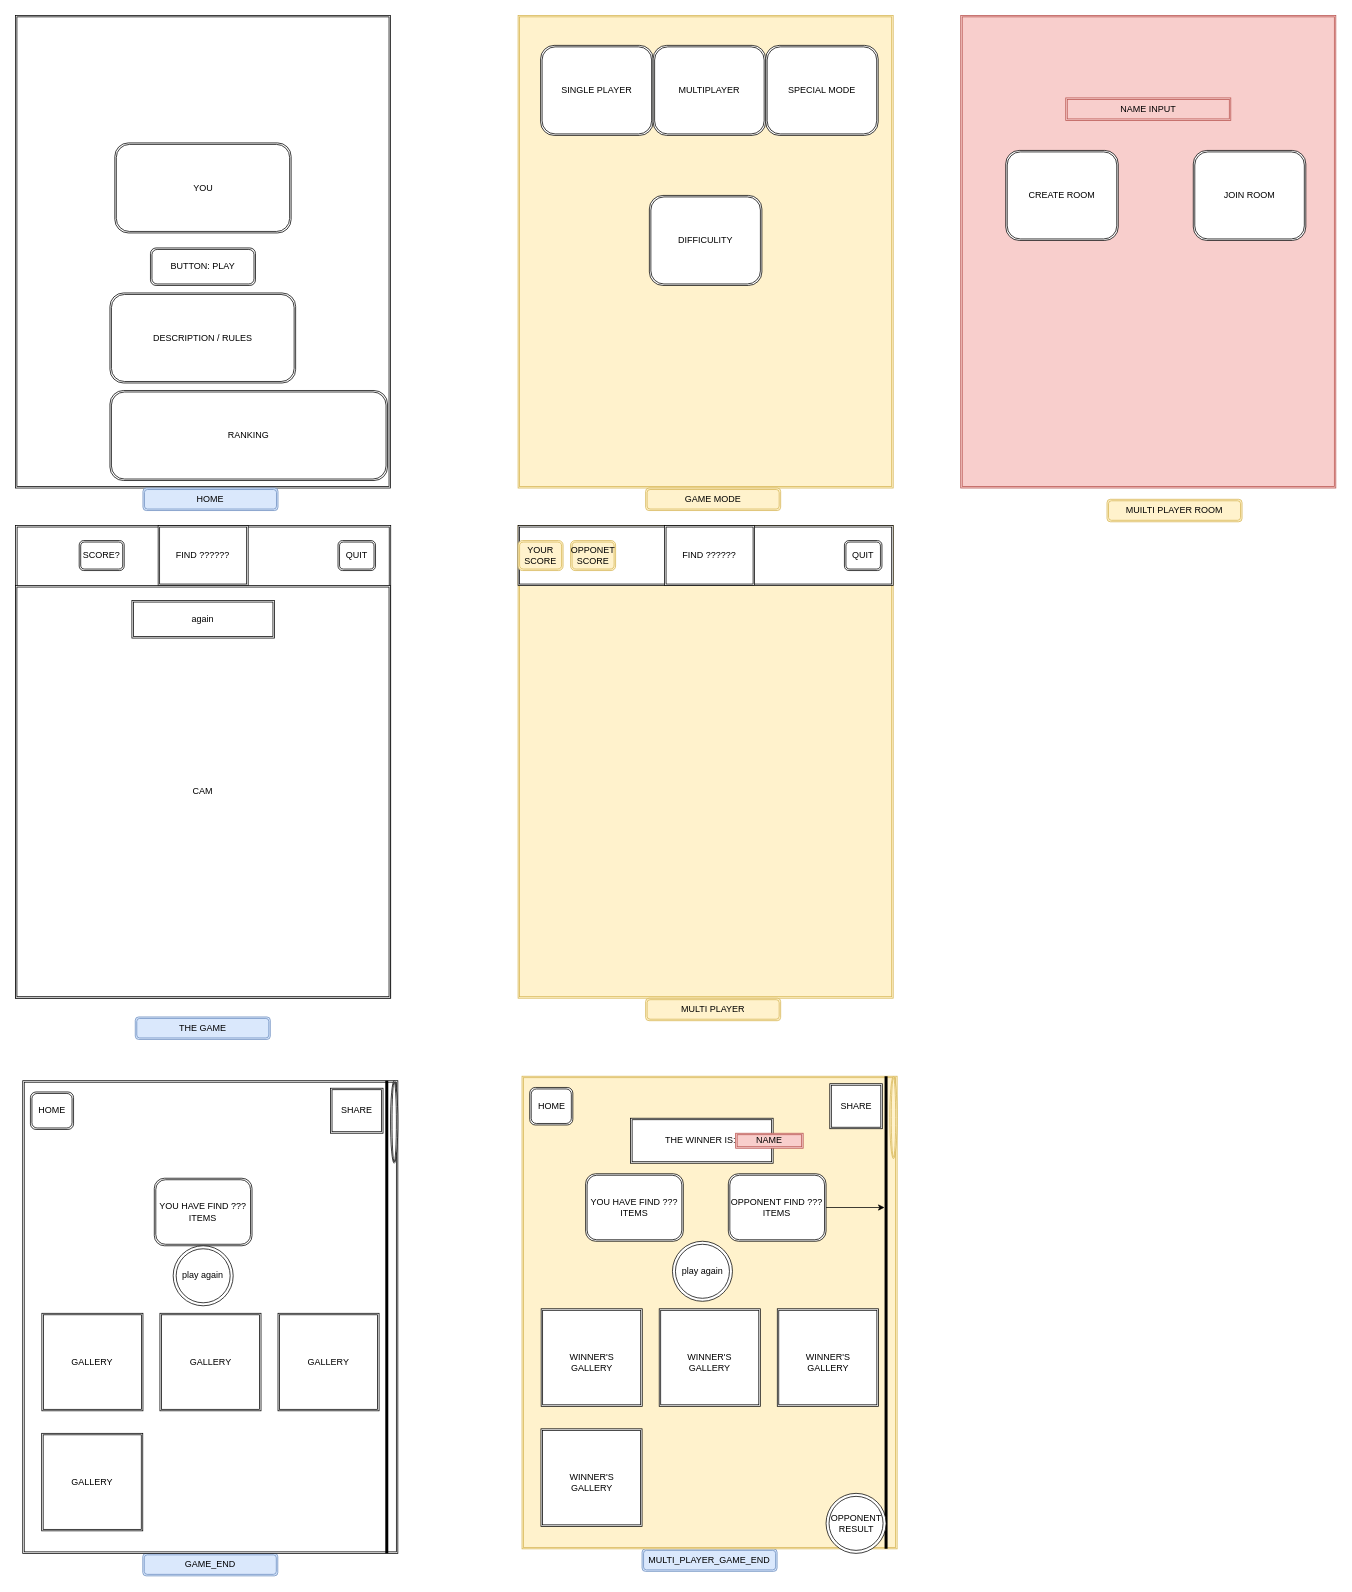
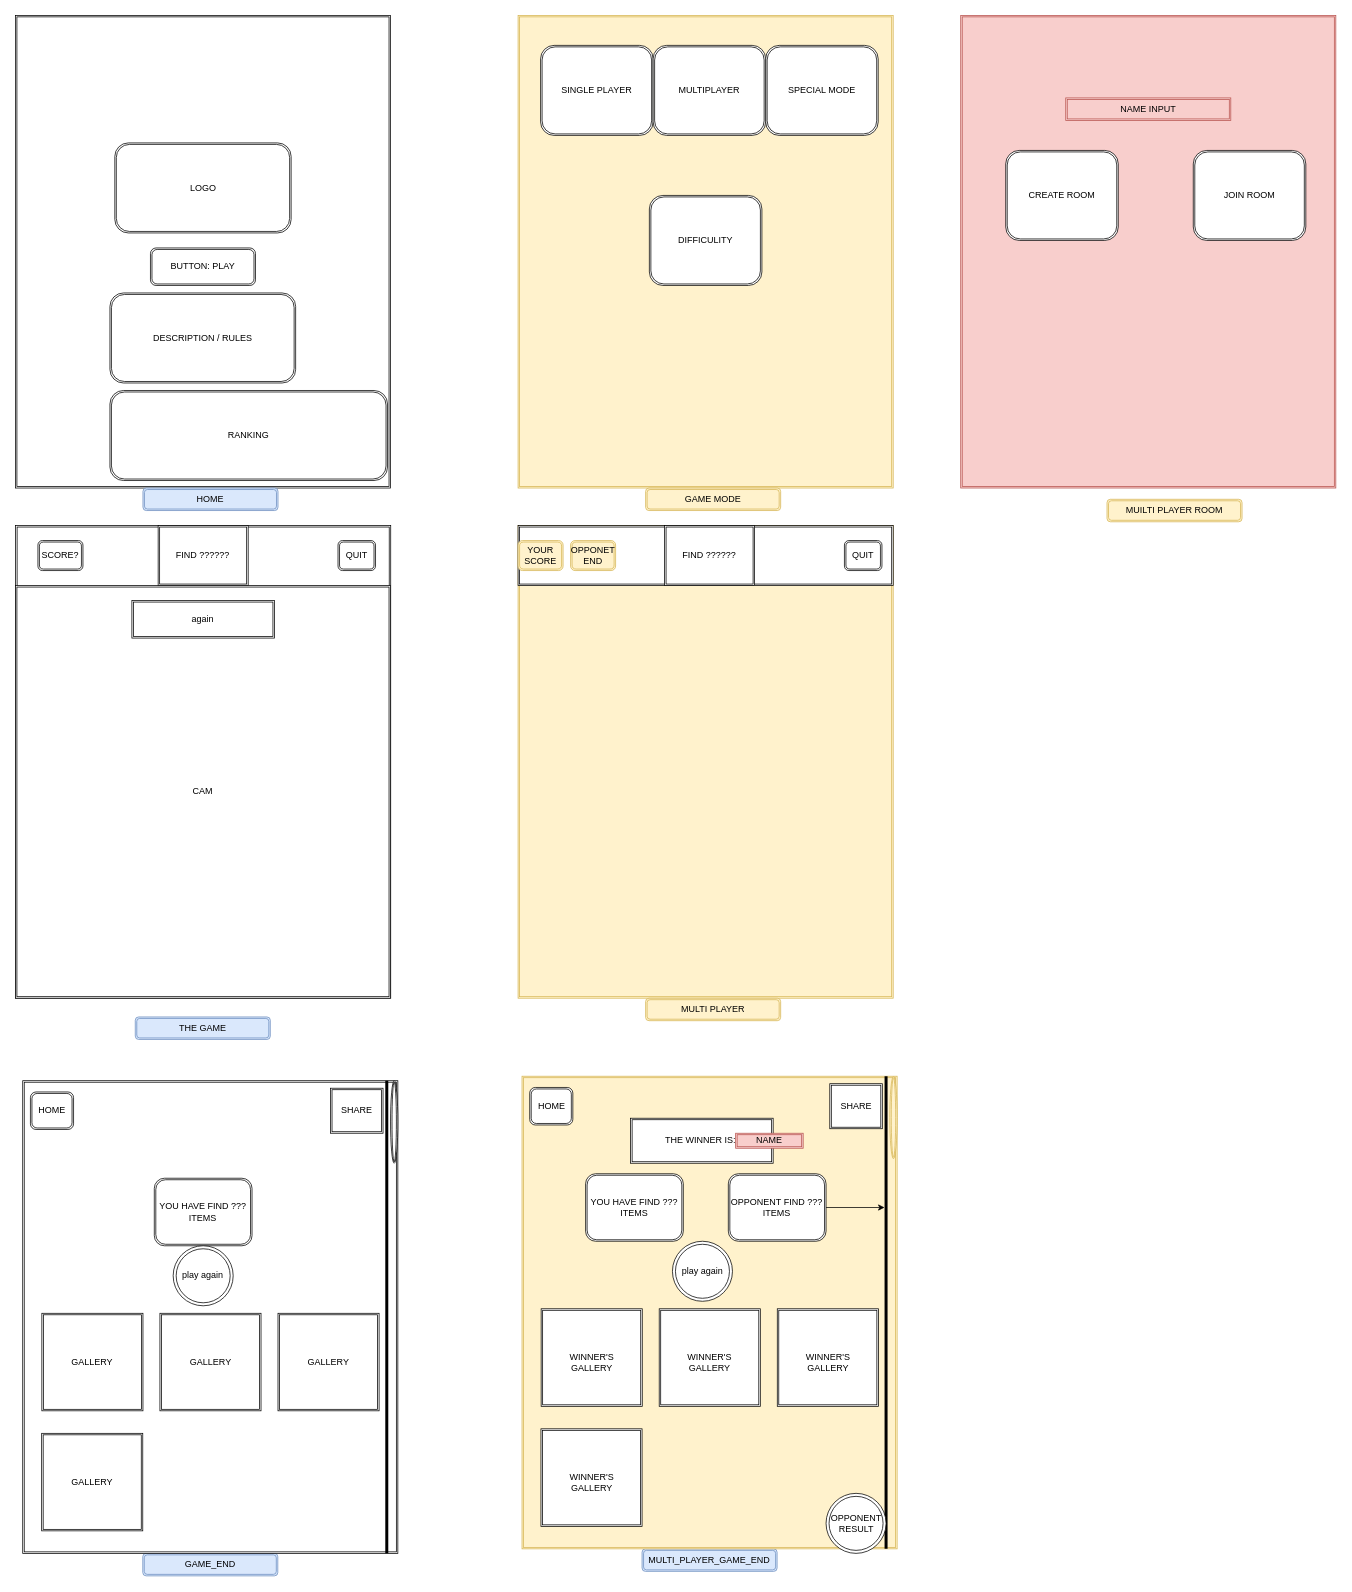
(203, 188) -> (203, 188)
(102, 555) -> (60, 555)
(593, 555) -> (593, 555)
